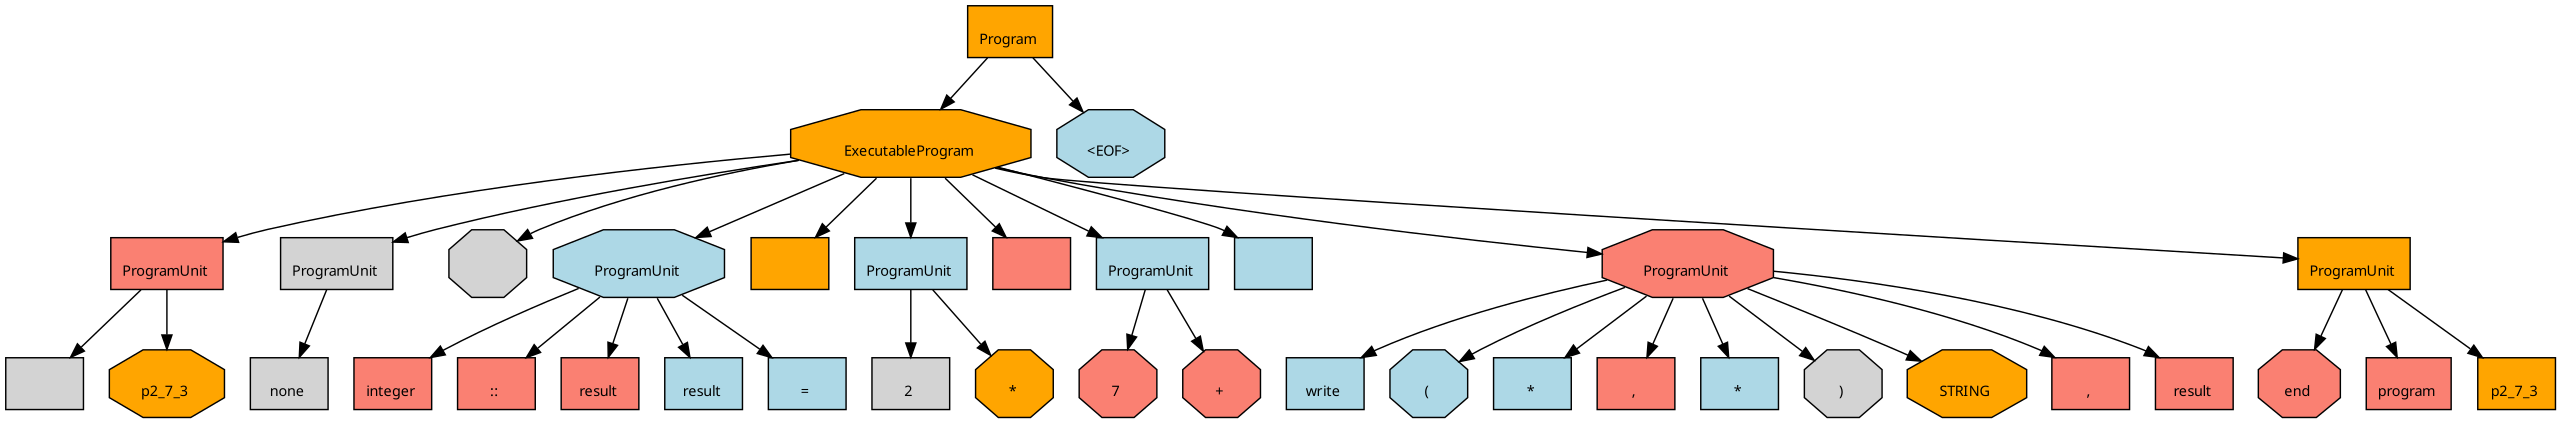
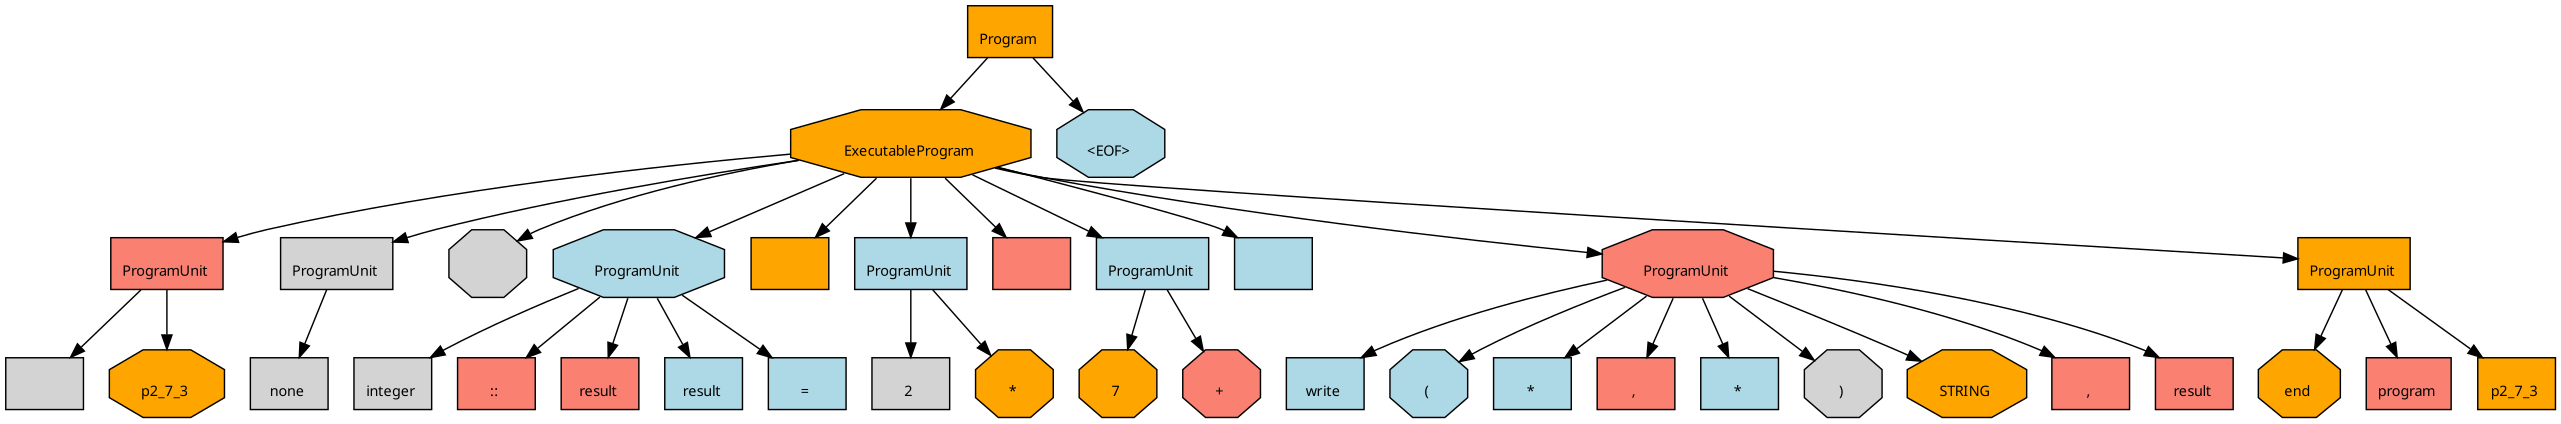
(393, 384) -> (393, 384)
(1118, 384) -> (1118, 384)
(2299, 384) -> (2299, 384)
